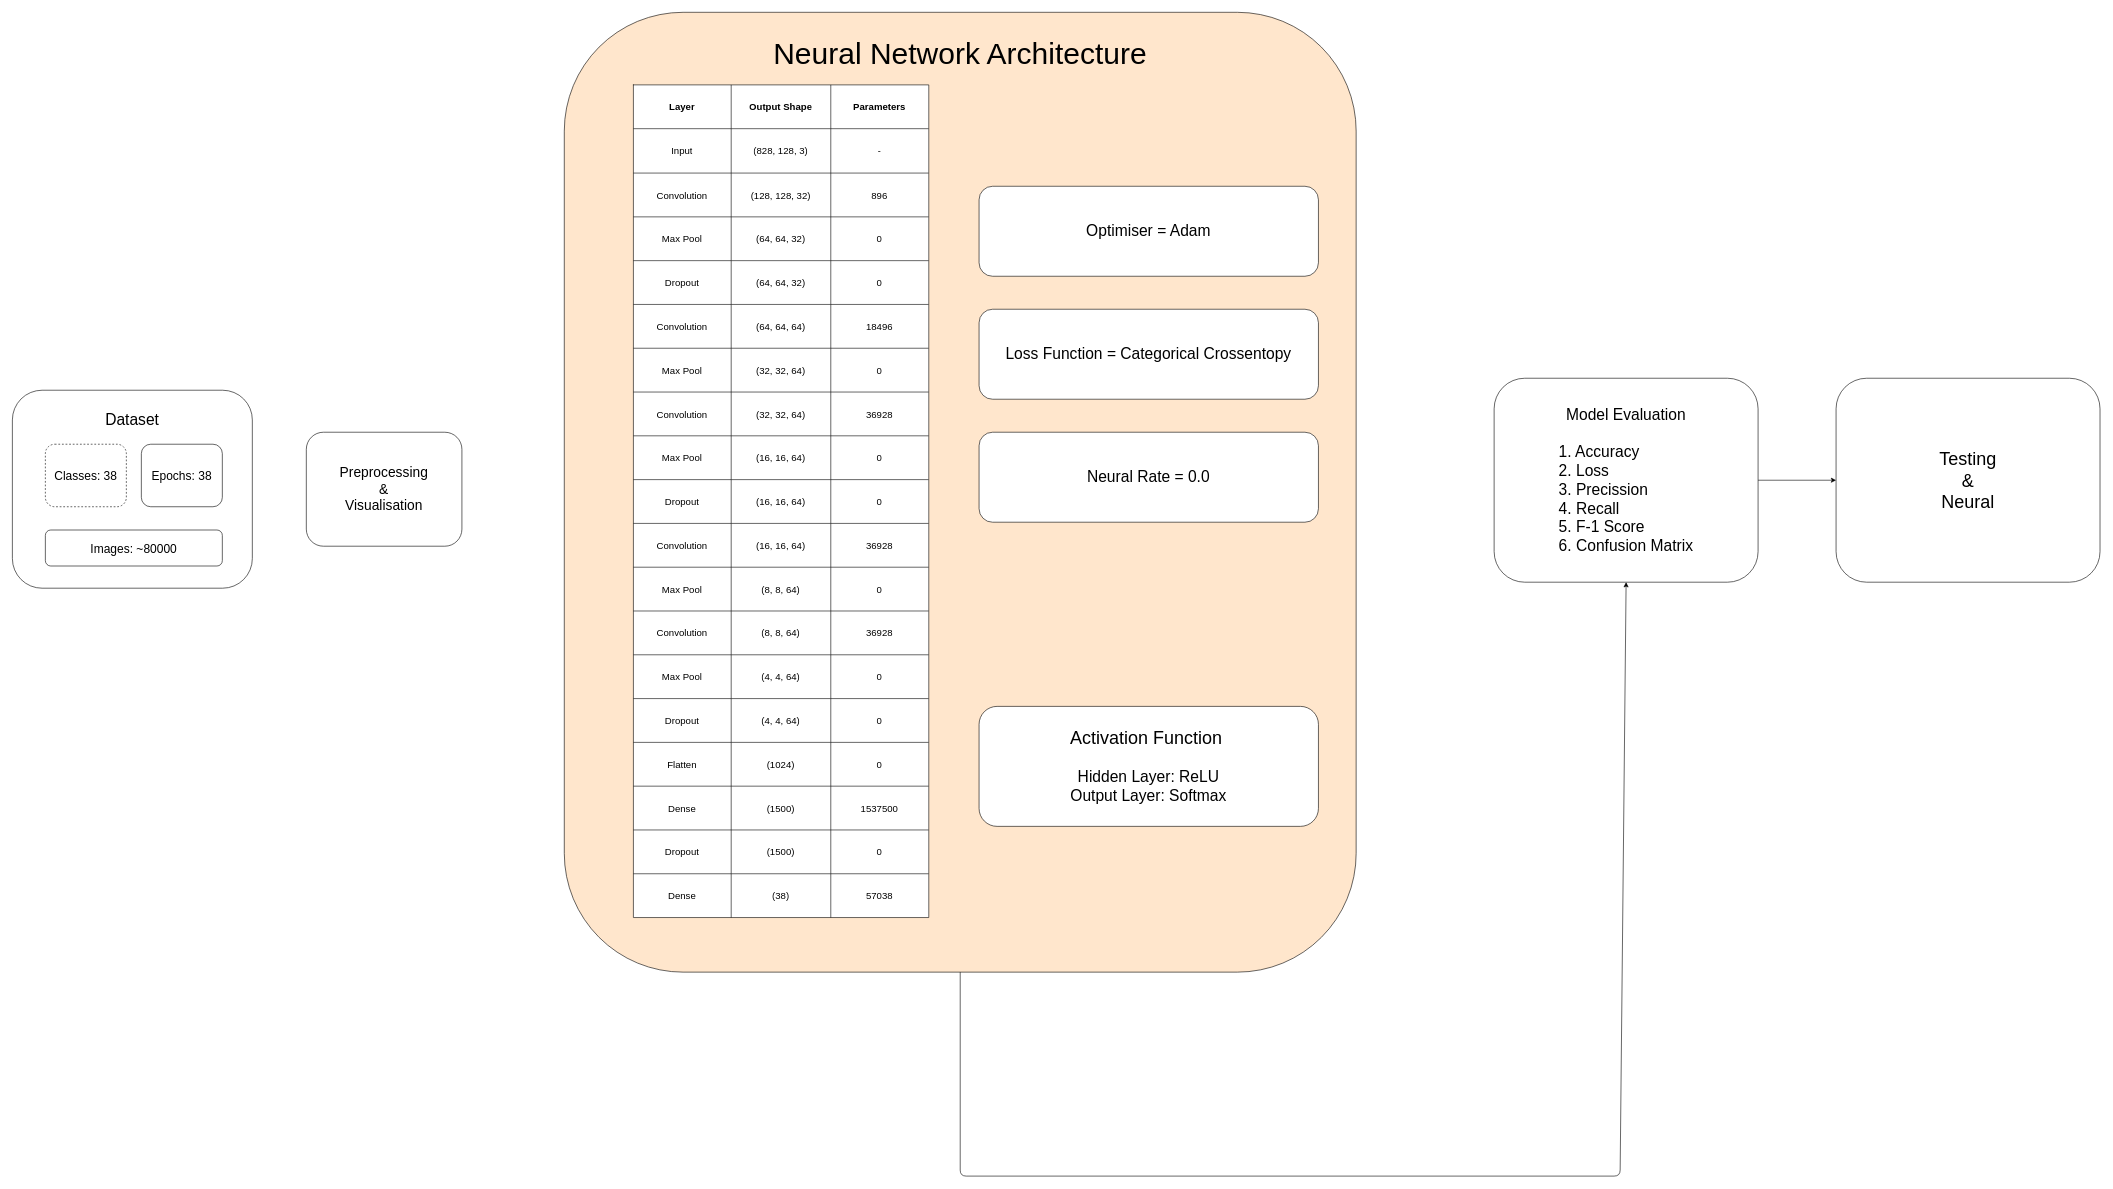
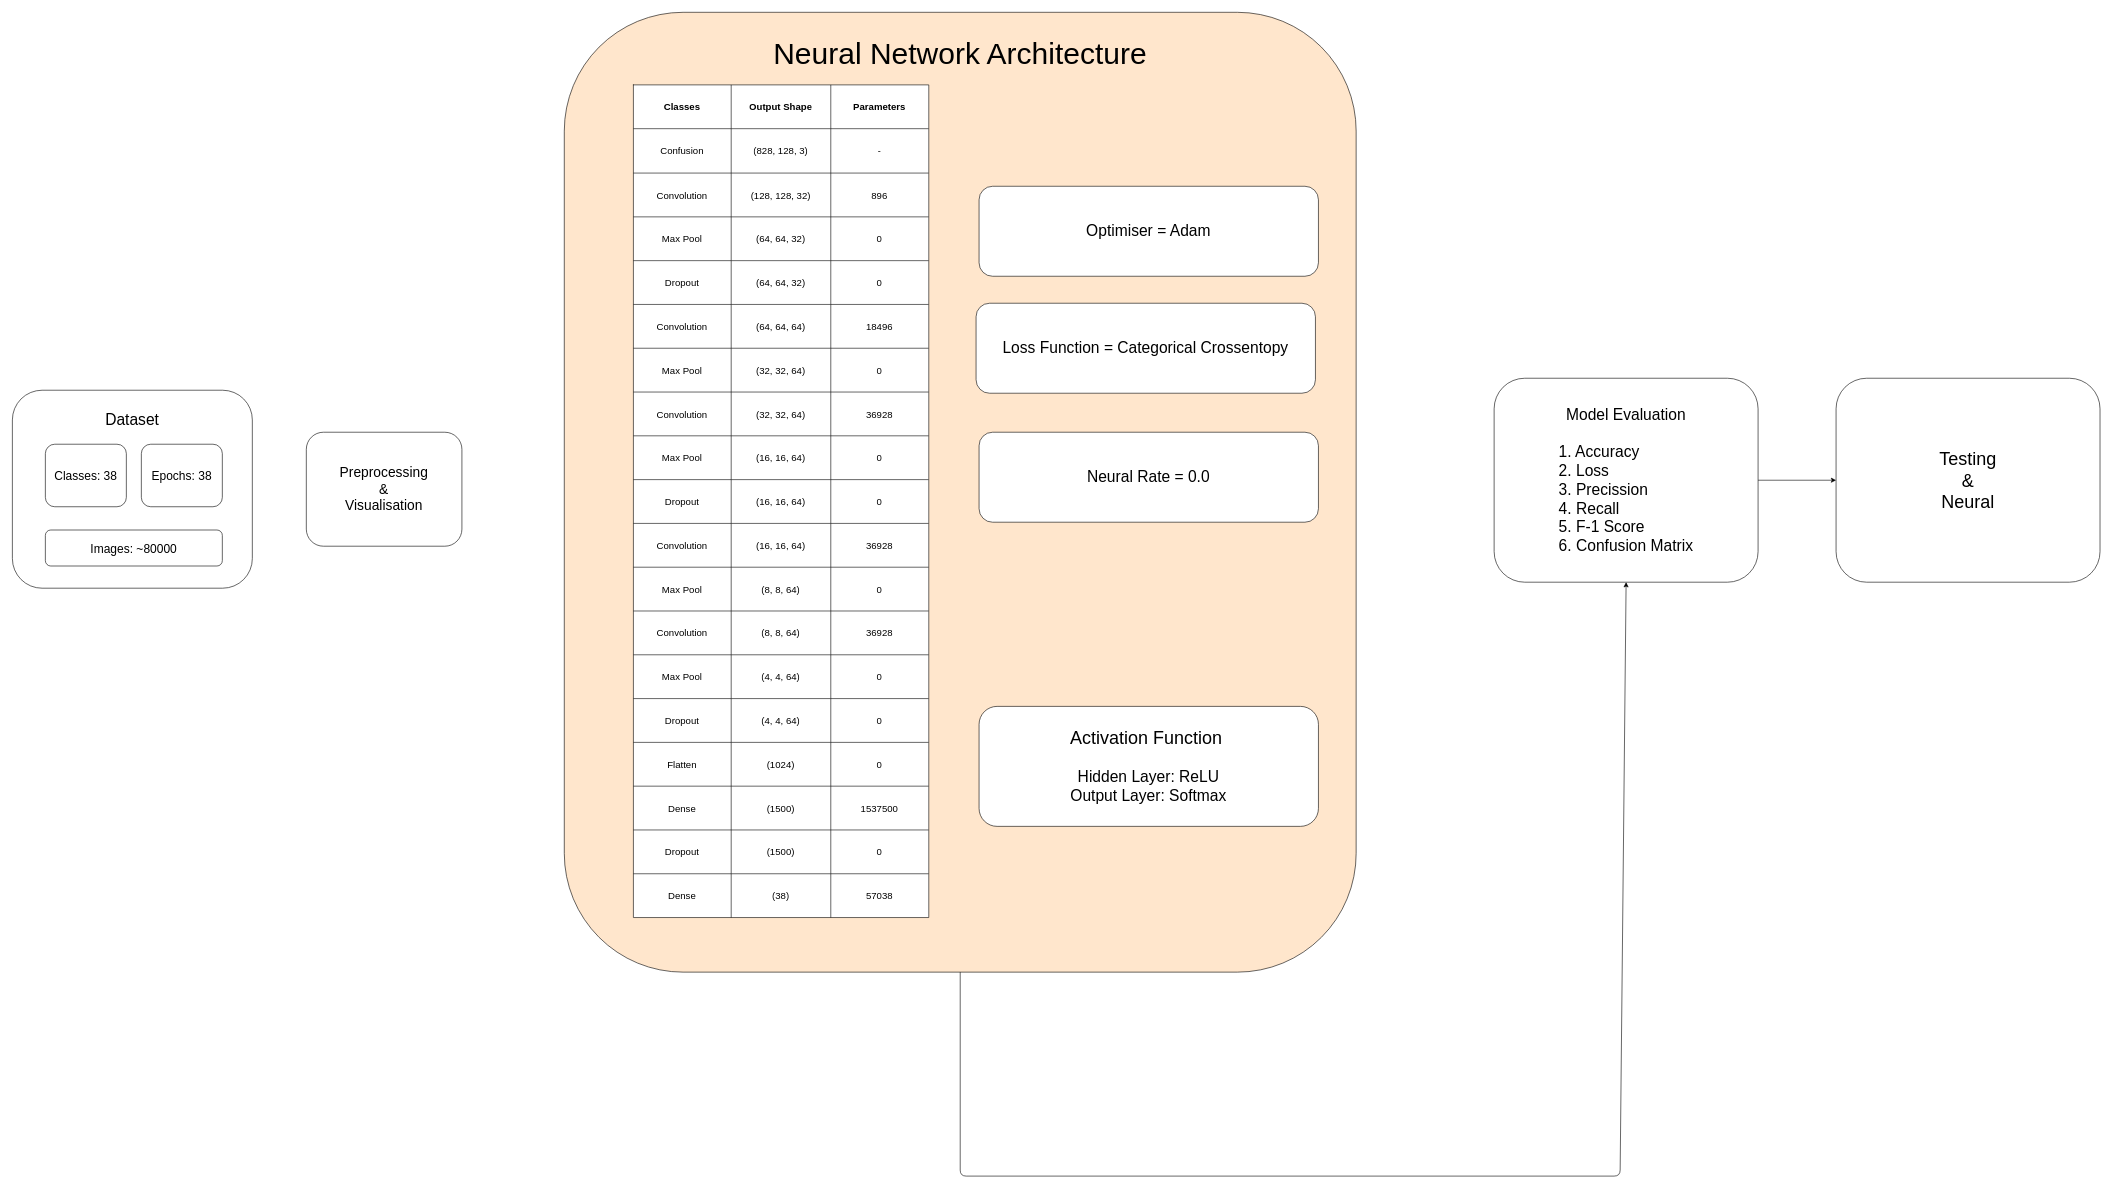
(682, 107) -> (682, 107)
(682, 151) -> (682, 151)
(1149, 354) -> (1146, 348)
(86, 476) -> (86, 476)
